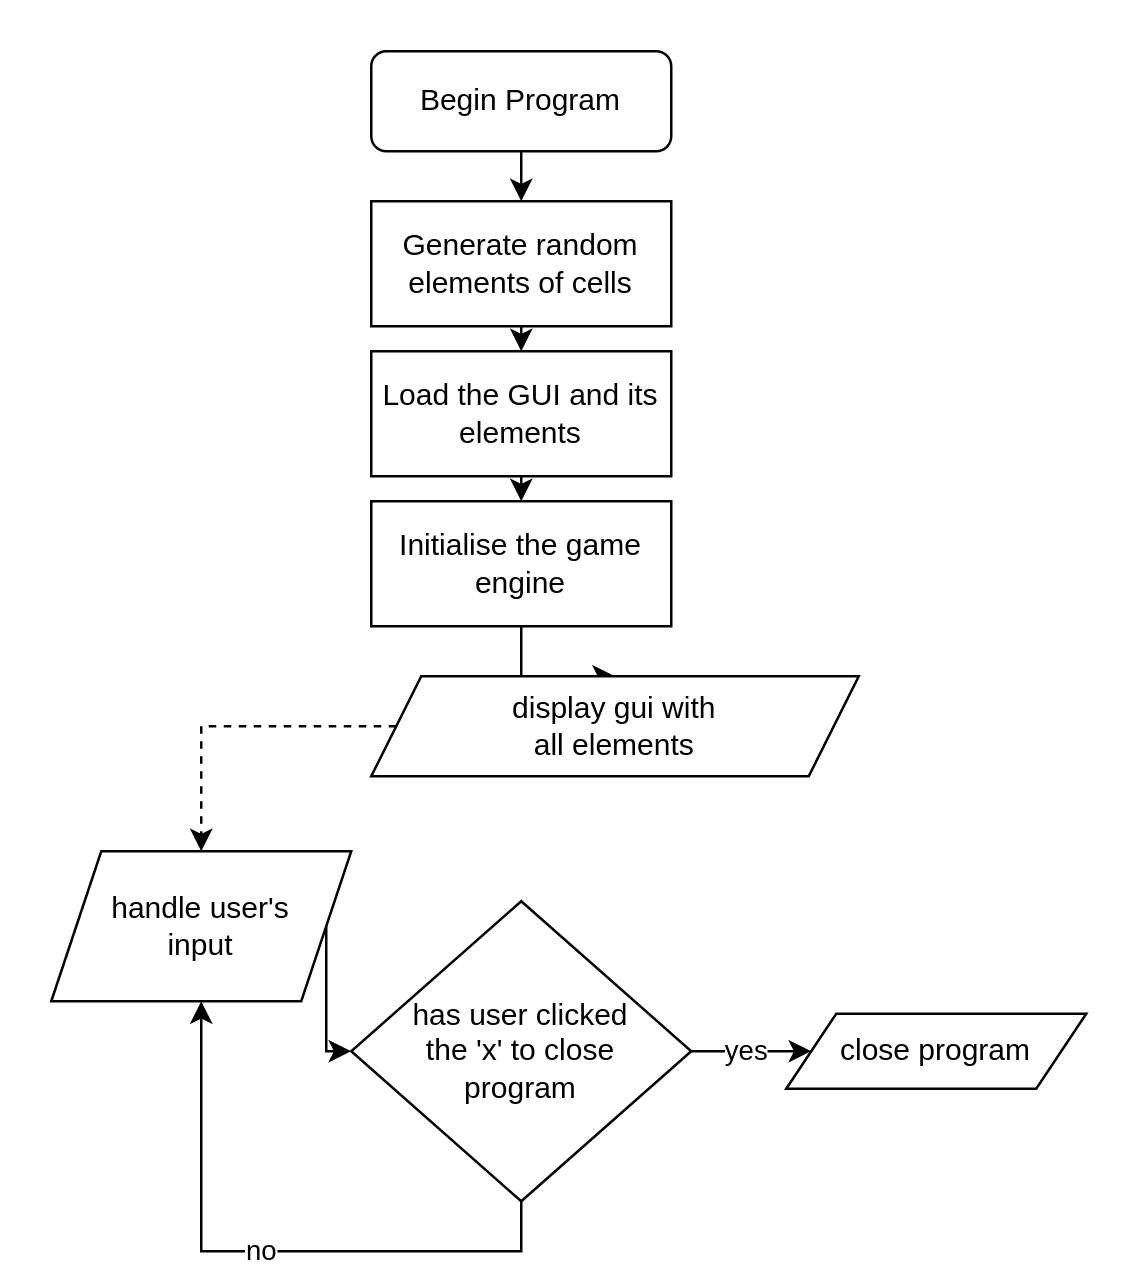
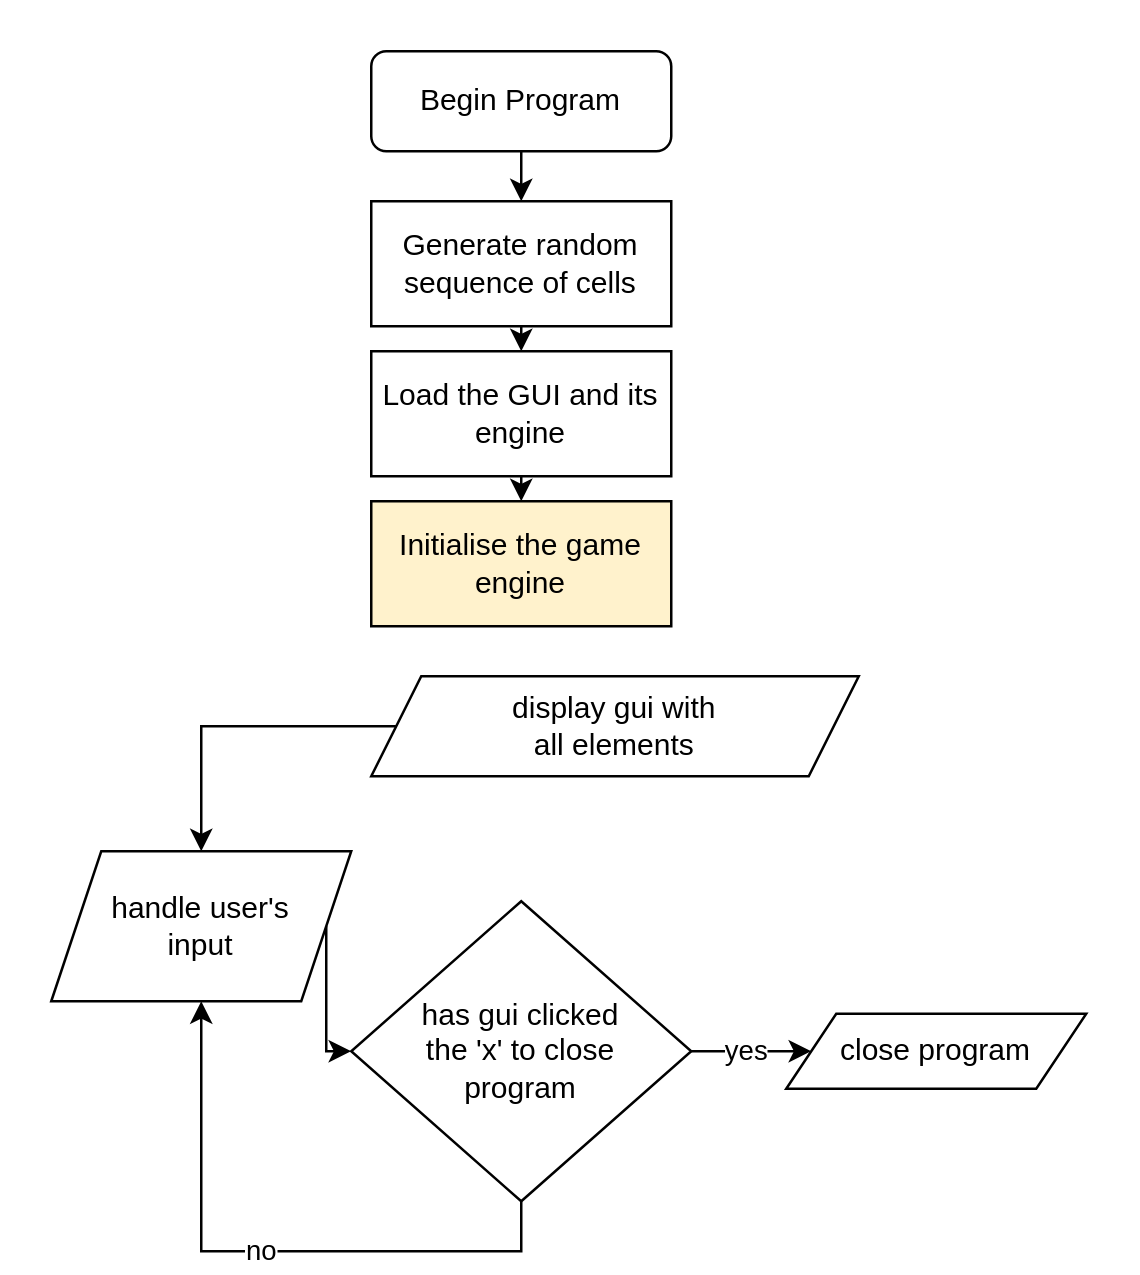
(521, 264) -> (521, 264)
(521, 414) -> (521, 414)
(521, 564) -> (521, 564)
(521, 652) -> none
(244, 726) -> (244, 726)
(521, 1051) -> (521, 1051)
